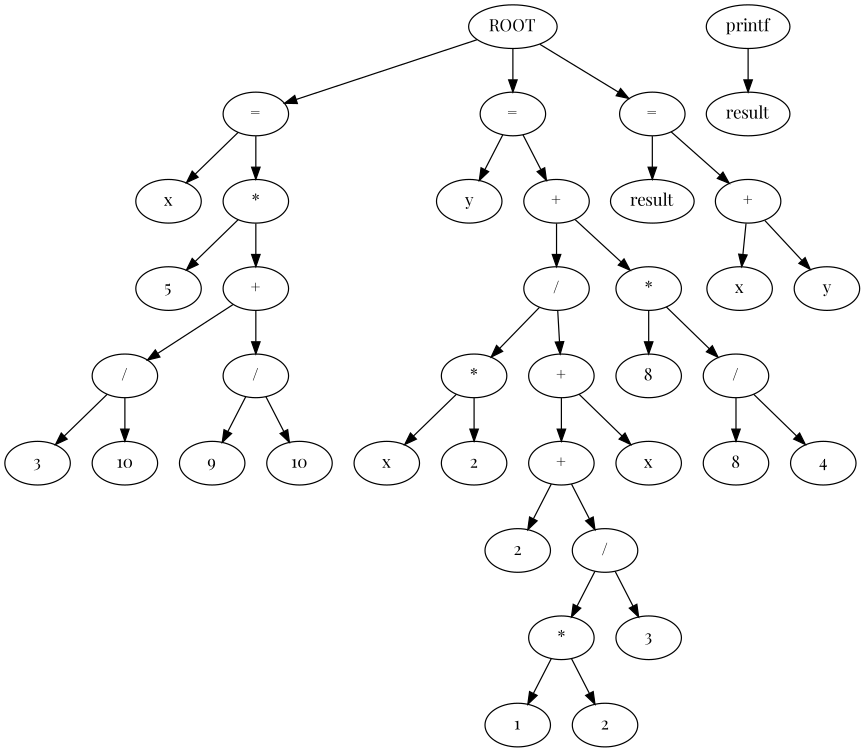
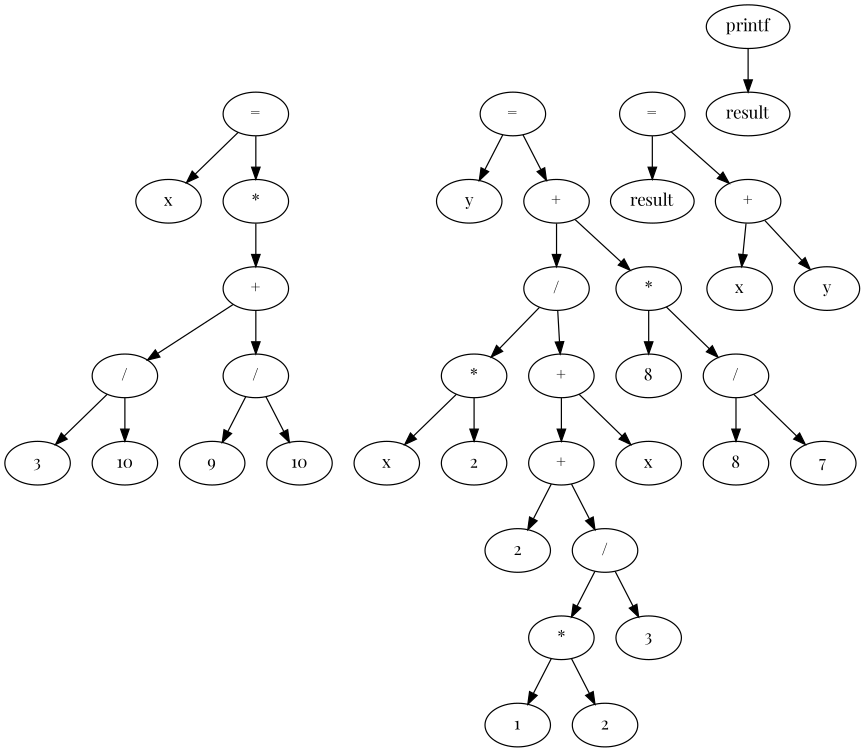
(513, 27) -> none
(169, 289) -> none
(823, 463) -> (823, 463)
